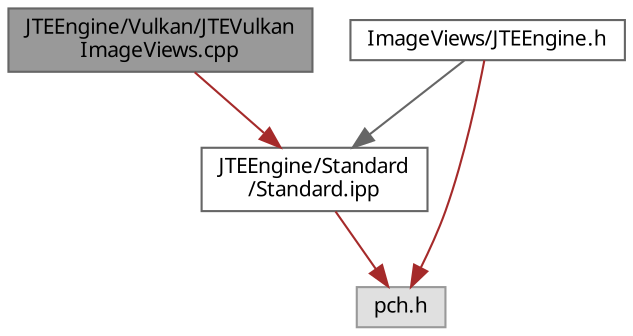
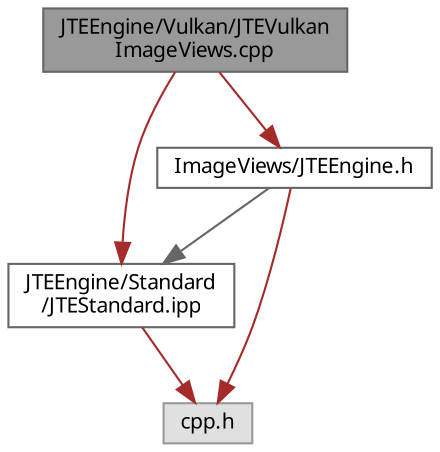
none -> (243, 101)
(315, 179) -> (121, 296)
(401, 307) -> (208, 423)
